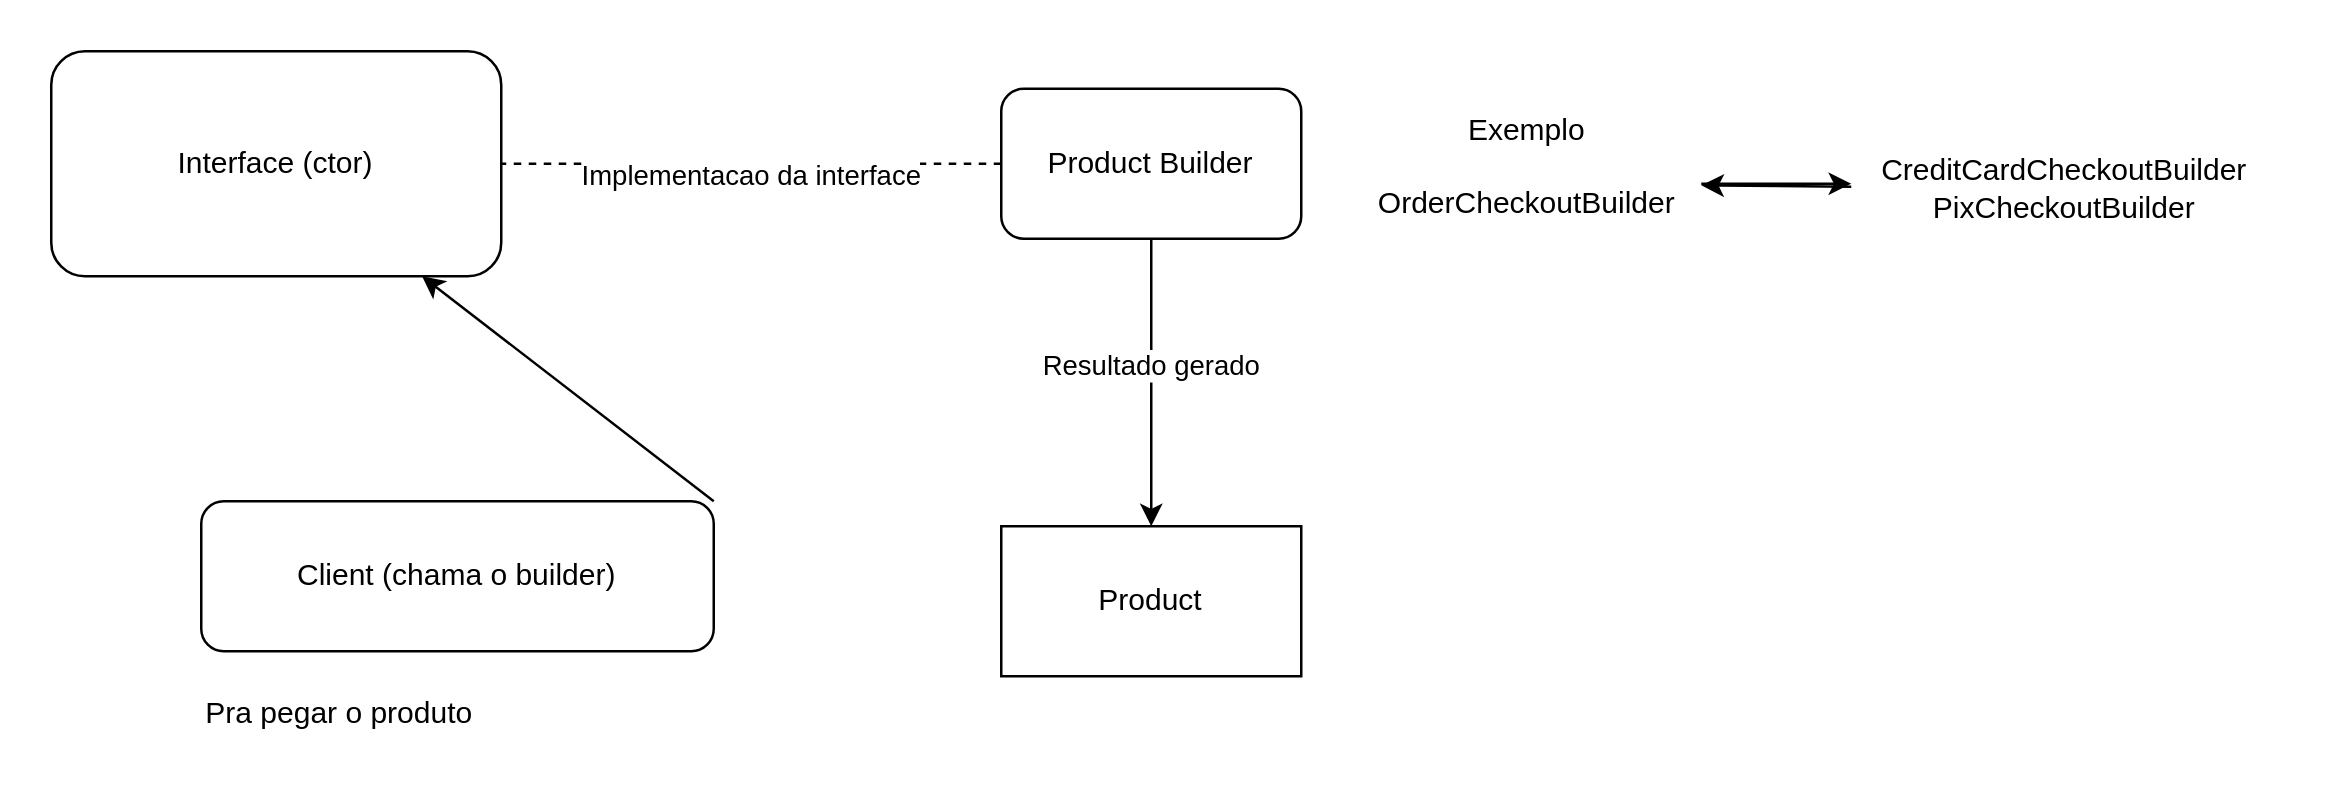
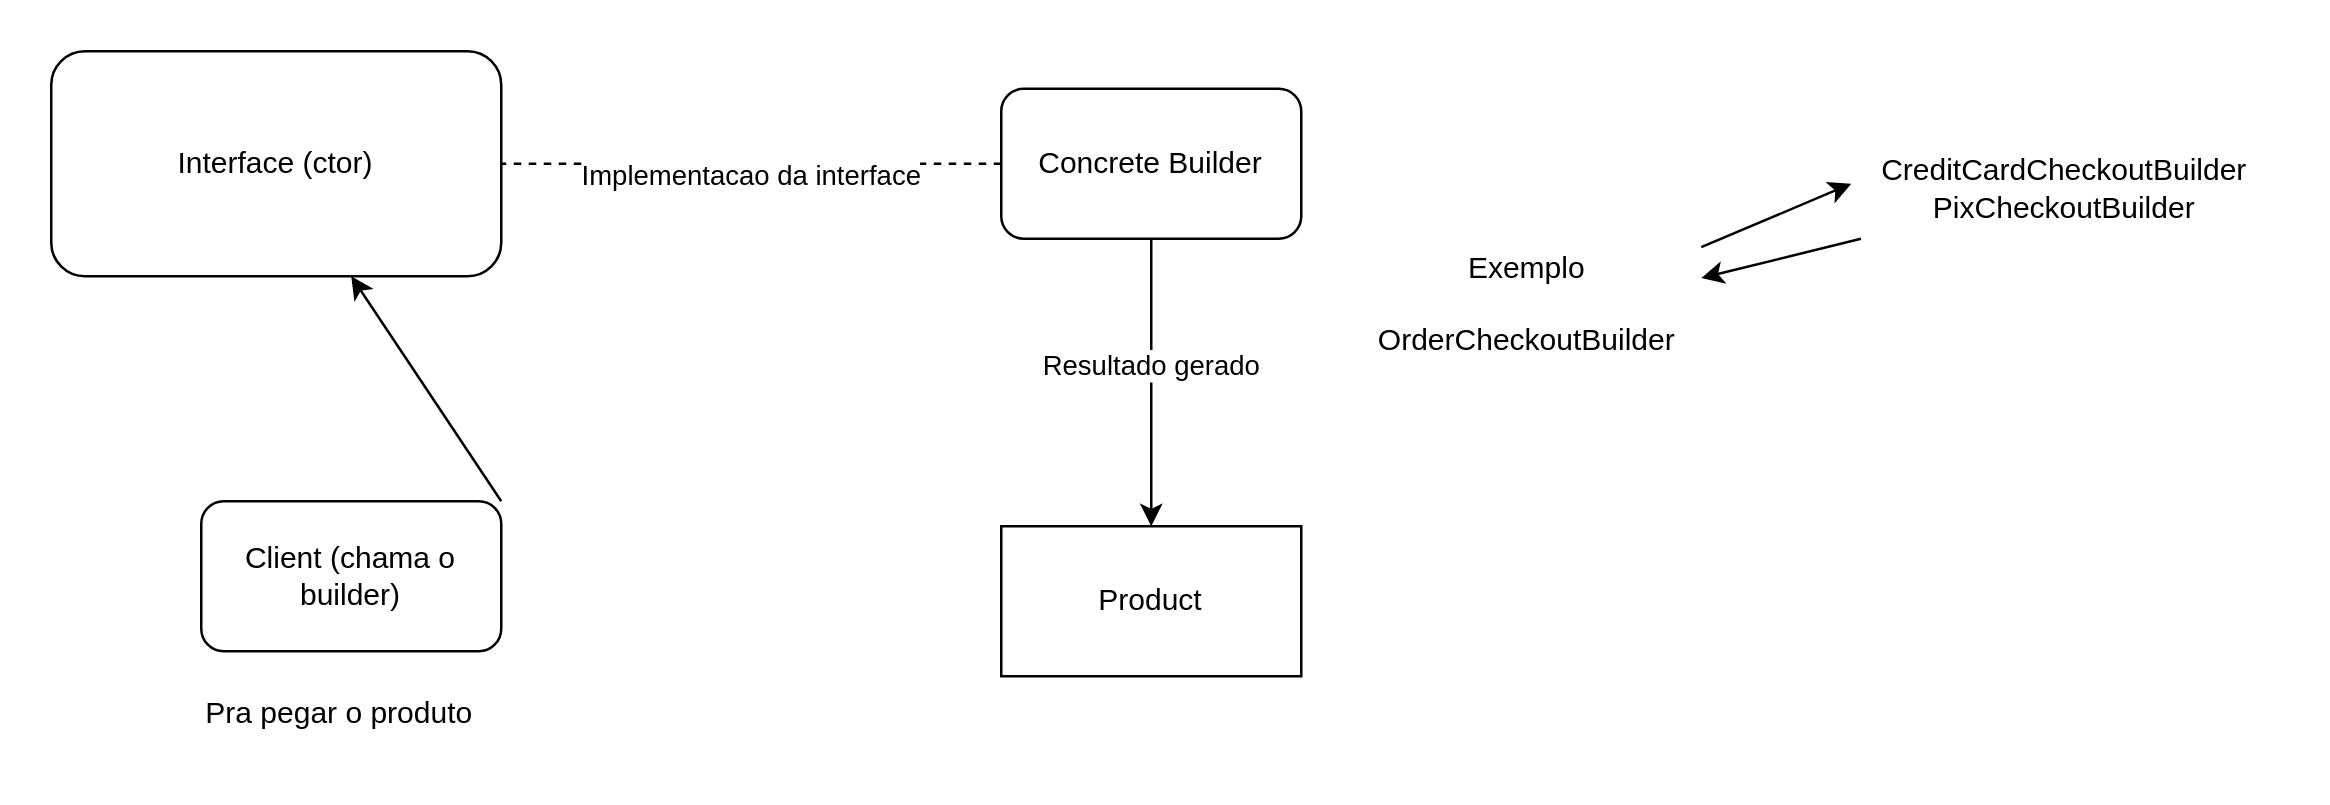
(1151, 164) -> (1151, 164)
(1526, 184) -> (1526, 321)
(458, 576) -> (351, 576)
